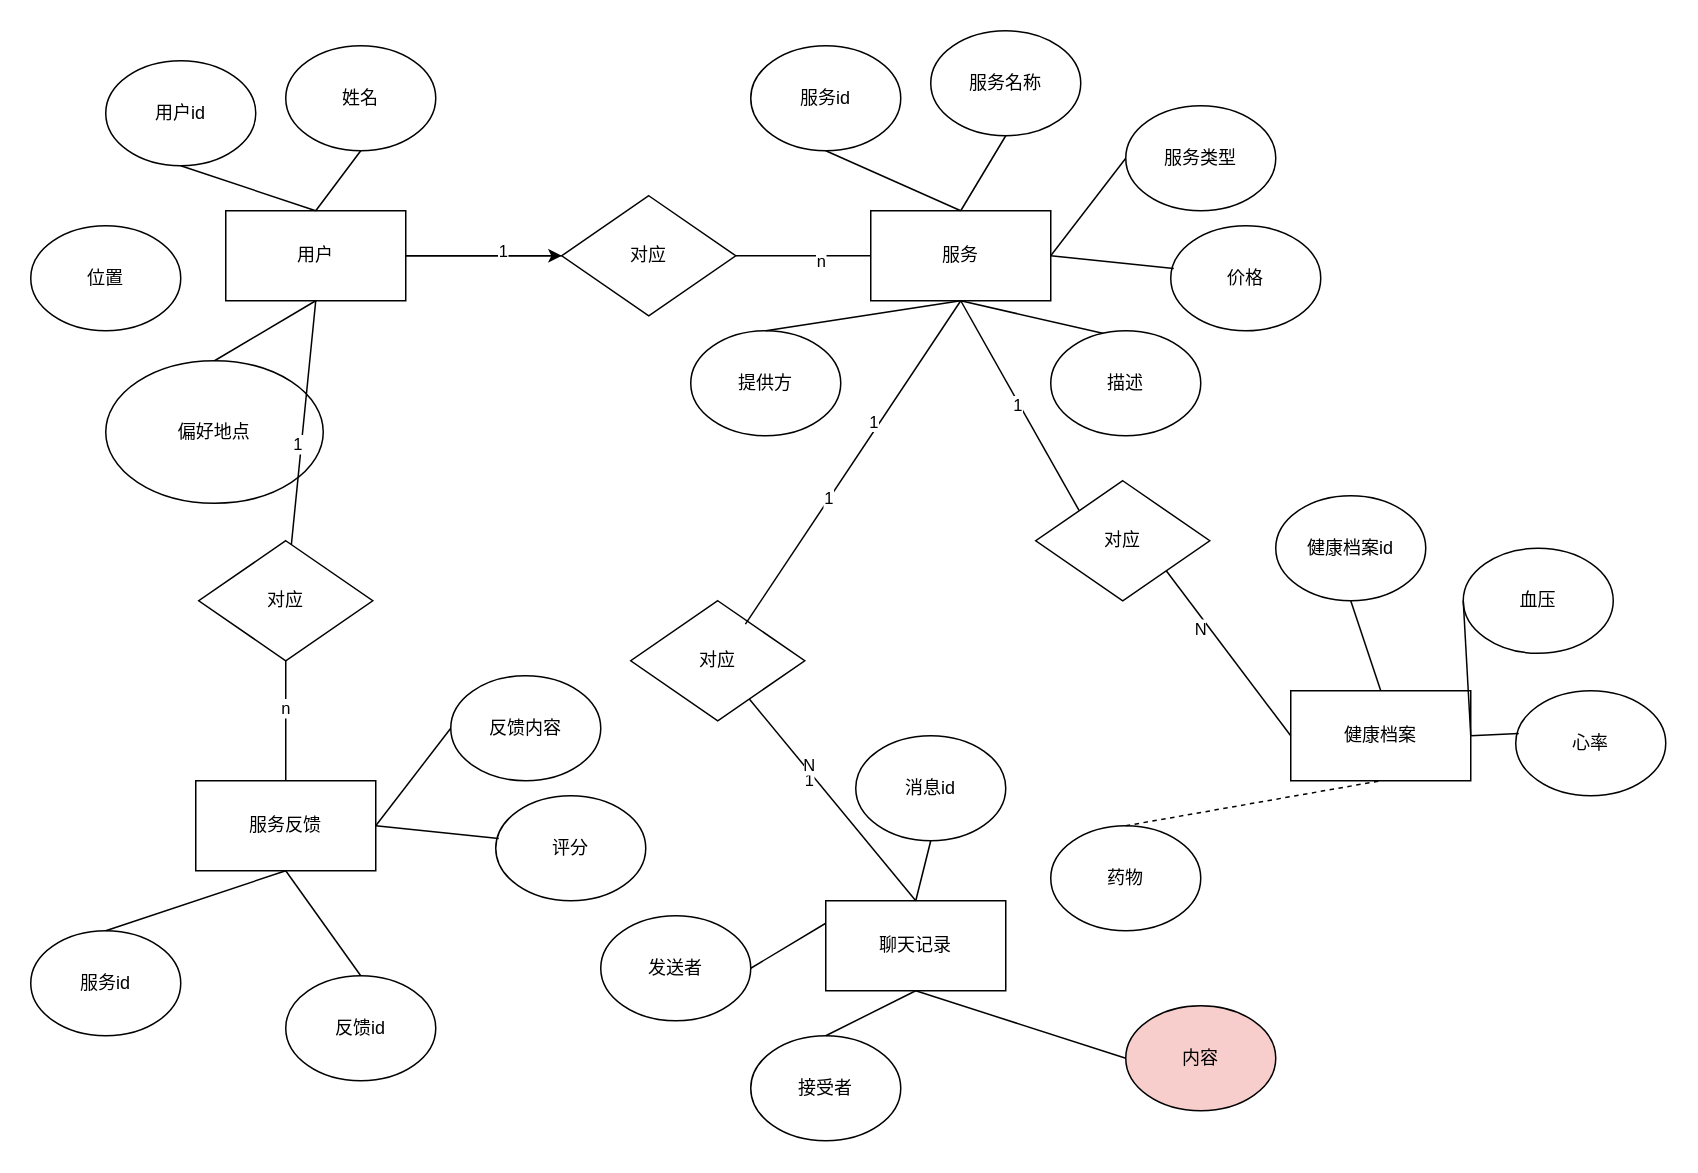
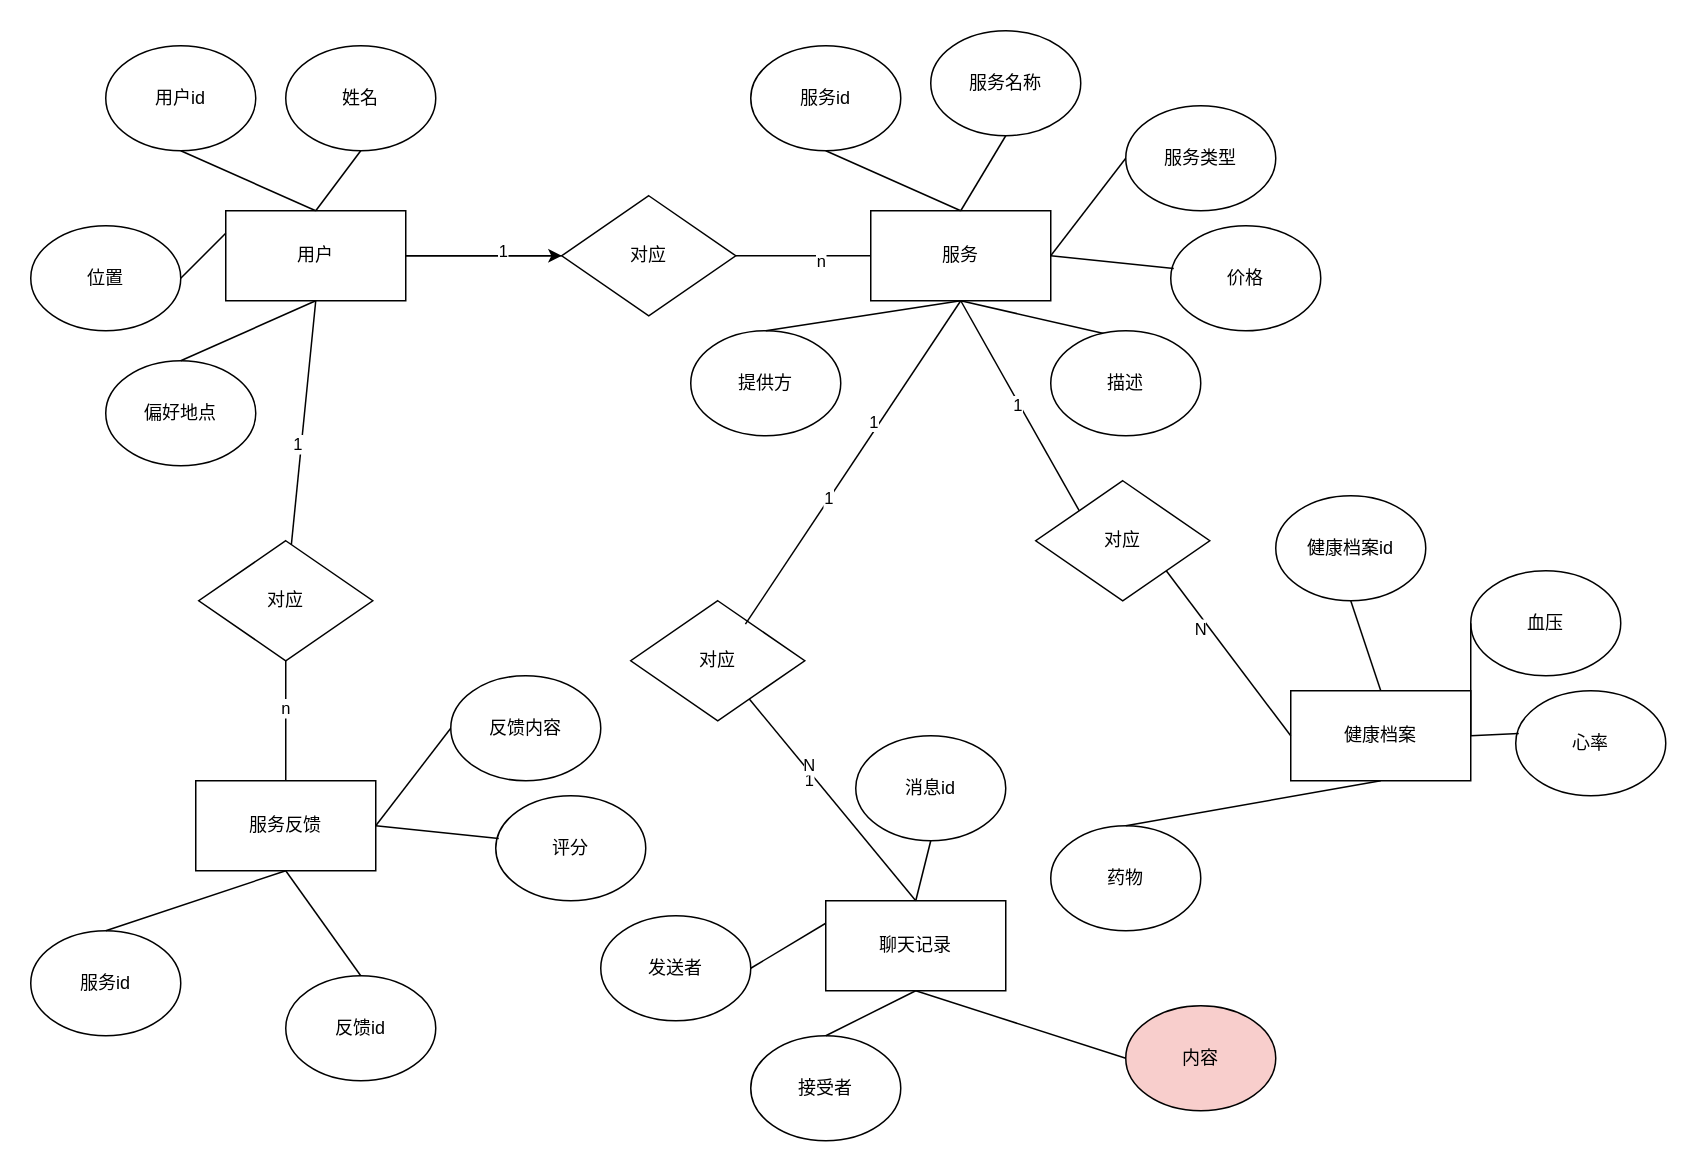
(181, 113) -> (181, 98)
none -> (203, 256)
(215, 432) -> (181, 413)
(1538, 601) -> (1546, 623)
(1251, 804) -> (1251, 804)
